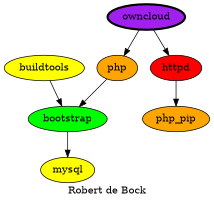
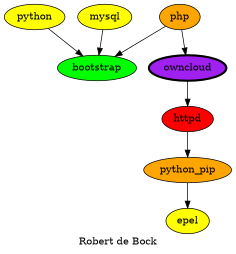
(133, 40) -> (183, 39)
(44, 68) -> (35, 17)
(176, 119) -> (188, 170)
(68, 141) -> (101, 39)
none -> (188, 221)
